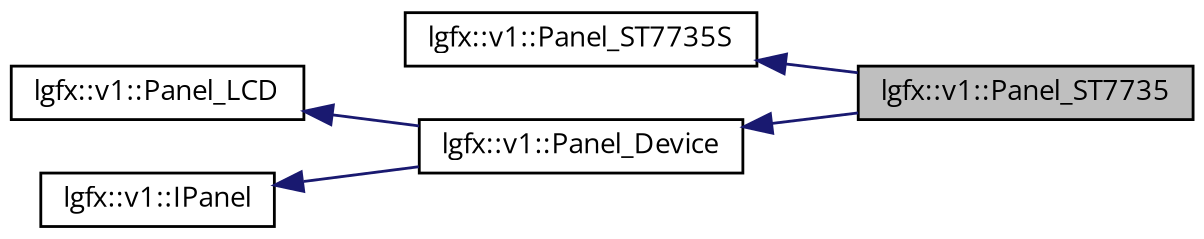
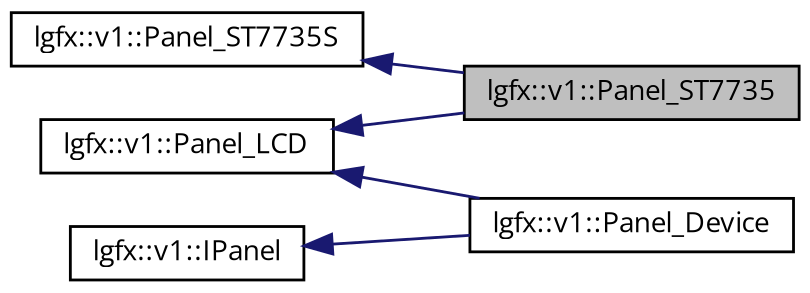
(815, 118) -> (413, 119)
